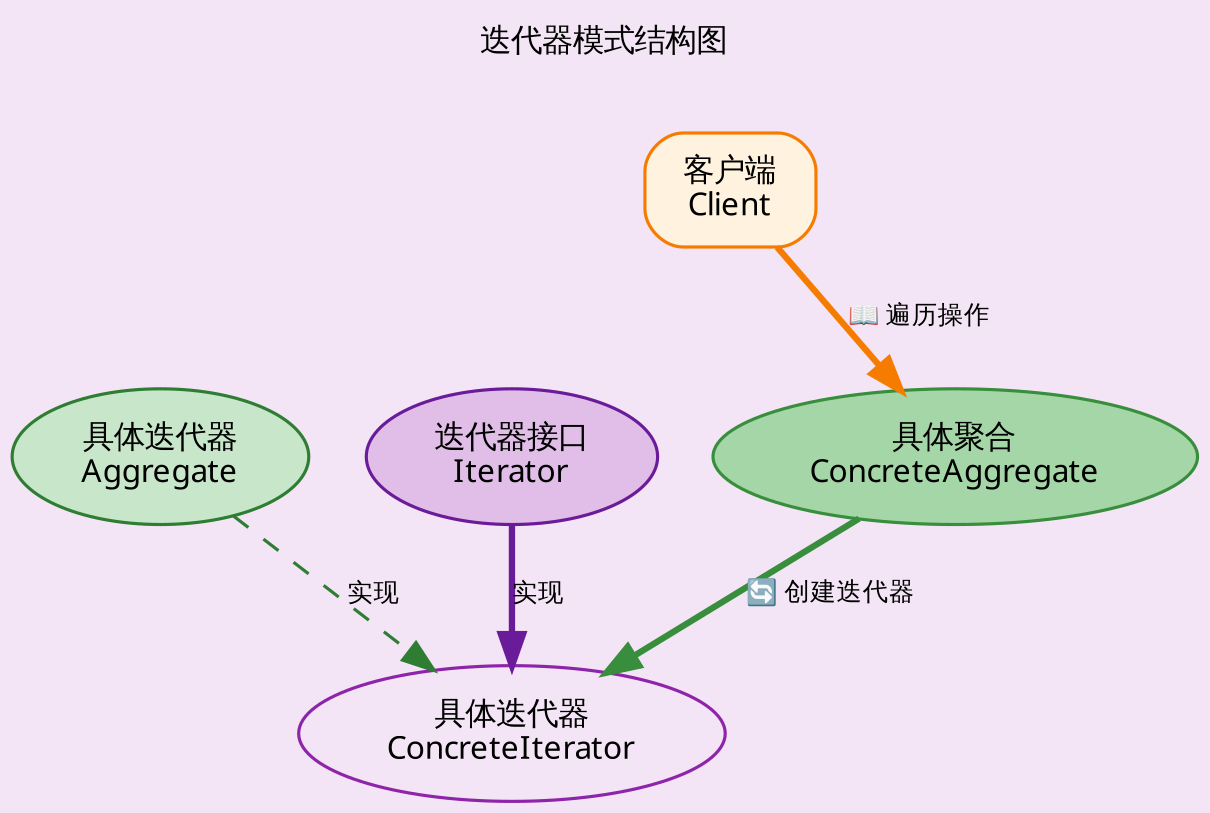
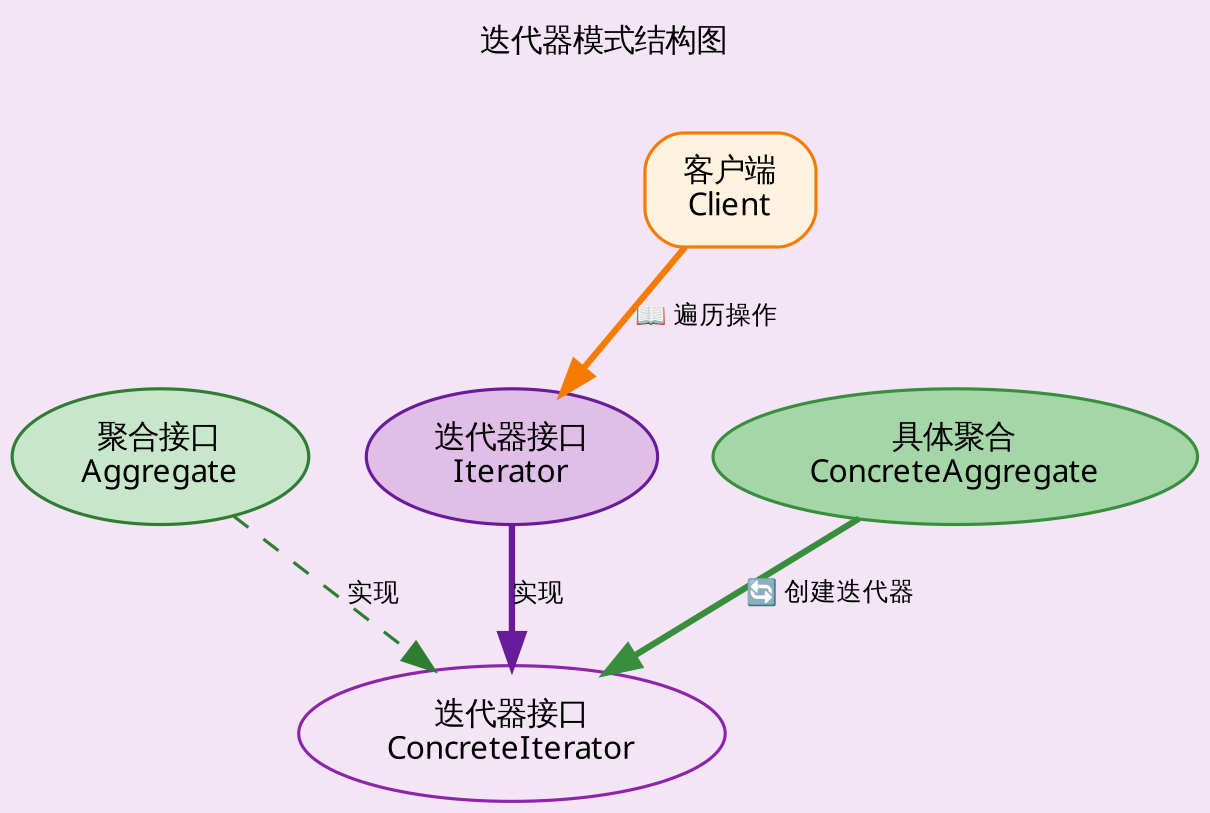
(828, 306) -> (634, 308)
(160, 457) -> (160, 457)
(512, 734) -> (512, 734)
